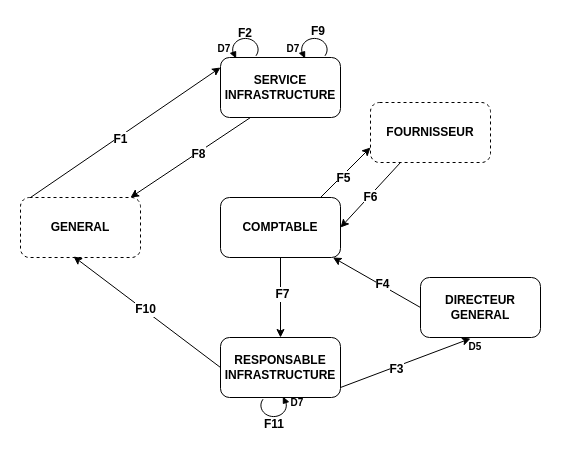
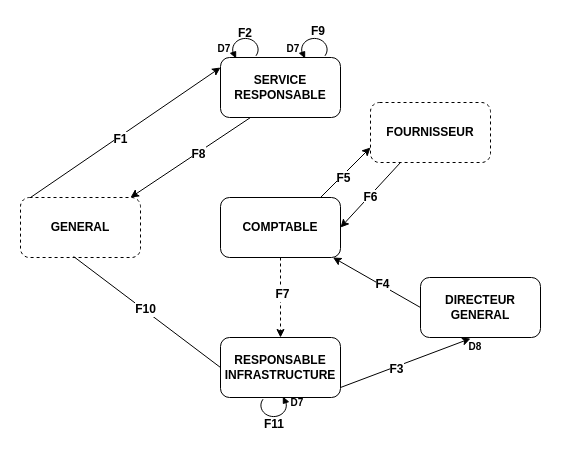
(281, 88) -> (281, 88)
(79, 261) -> (77, 259)
(281, 315) -> (281, 315)
(476, 347) -> (476, 347)
